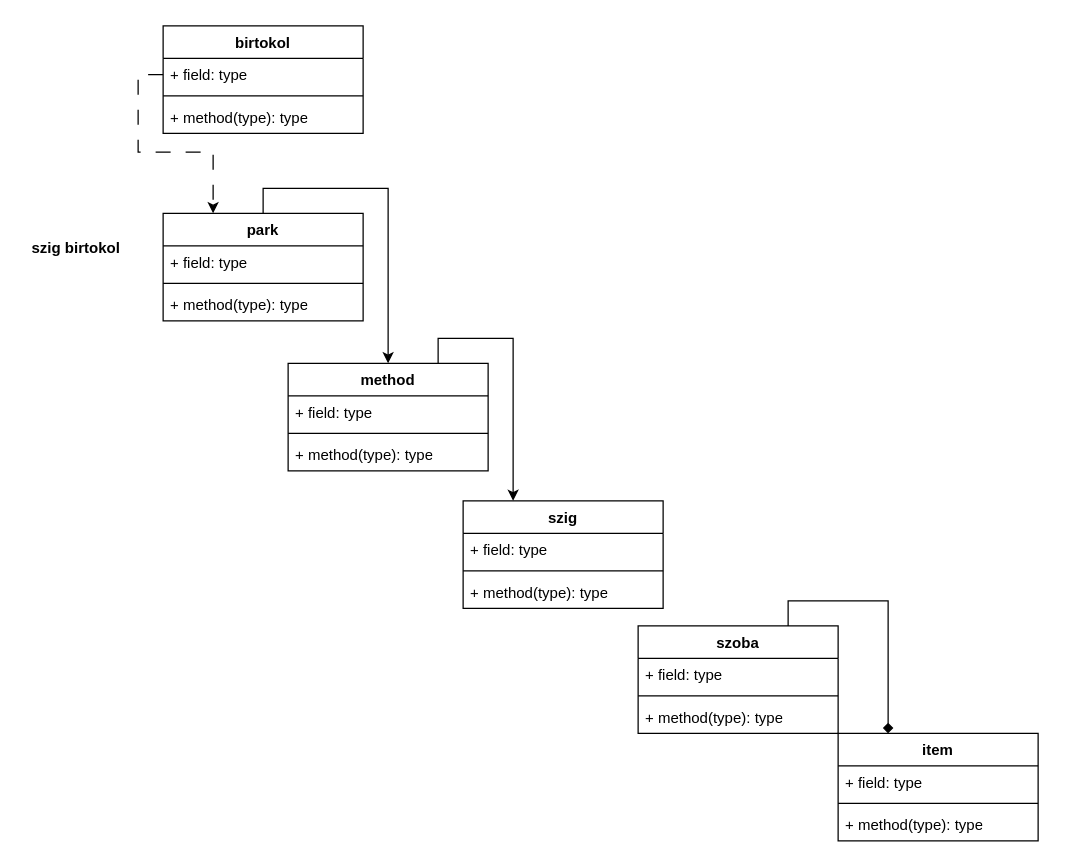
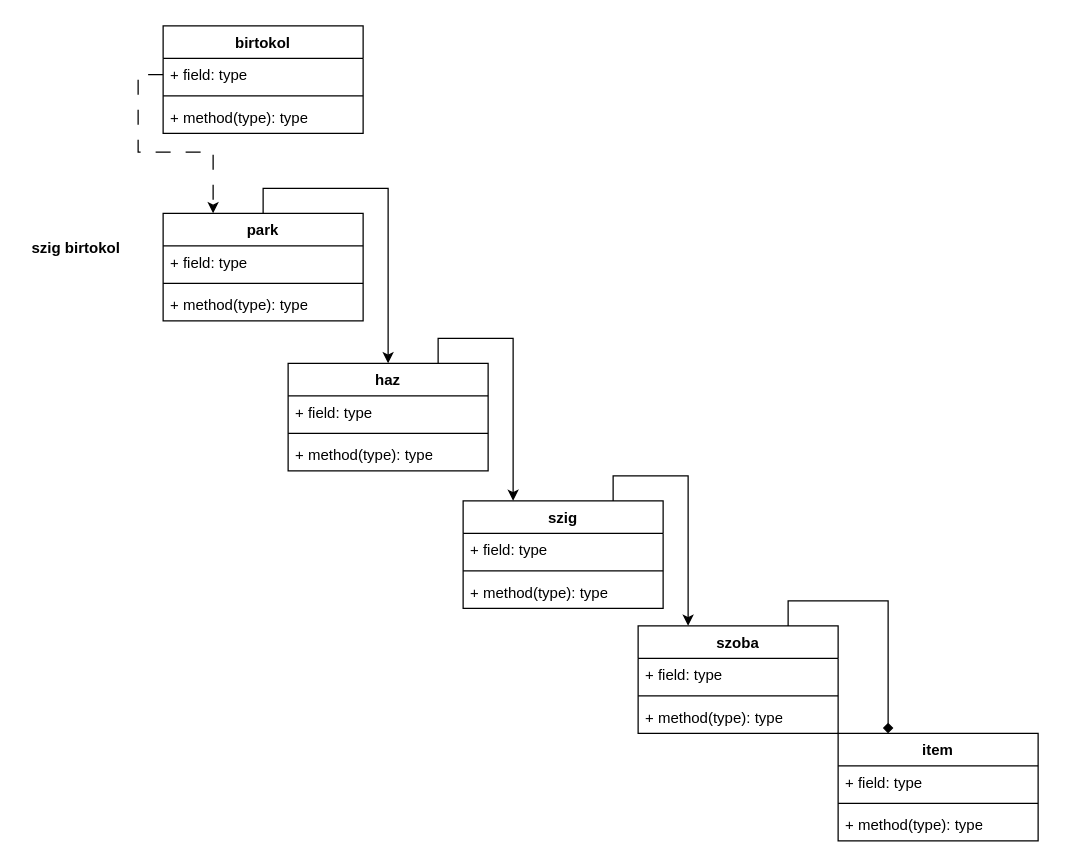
(388, 381) -> (388, 381)
none -> (688, 497)
